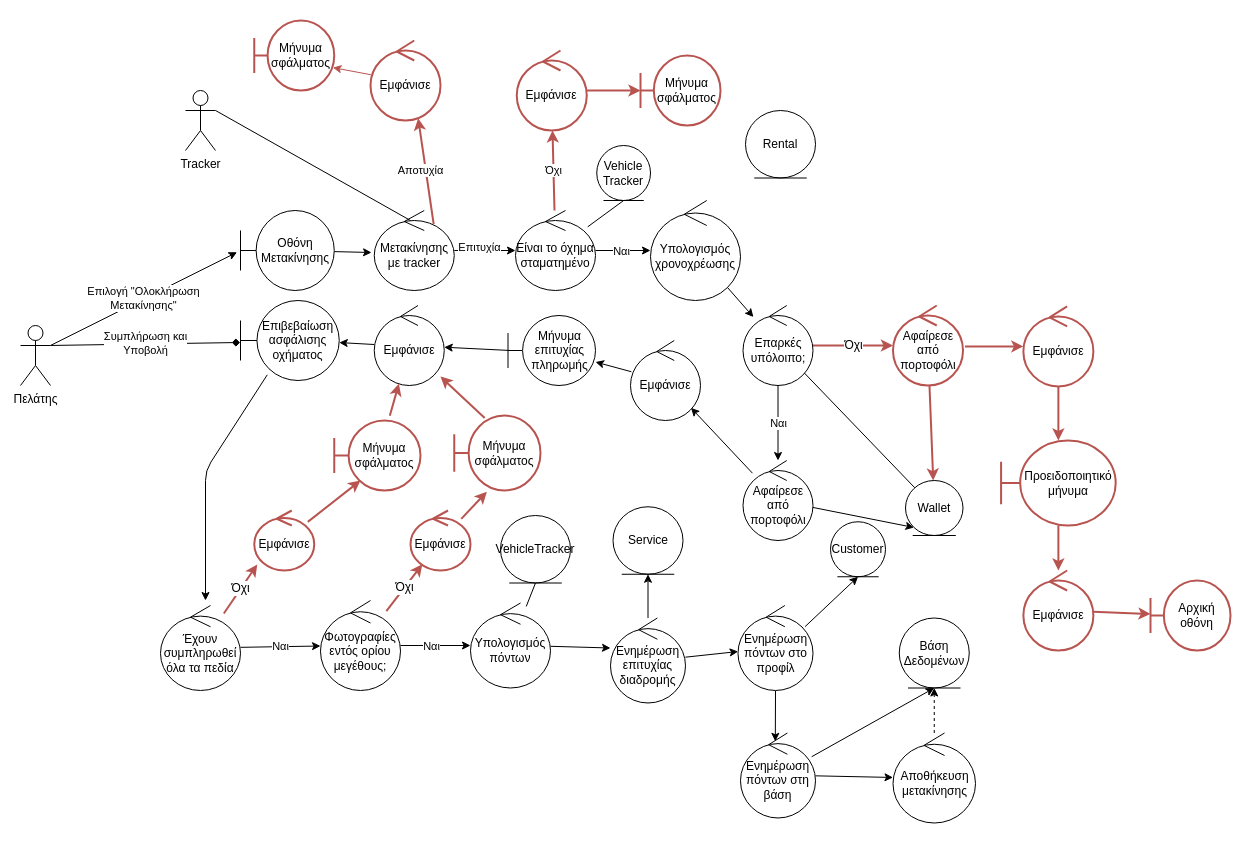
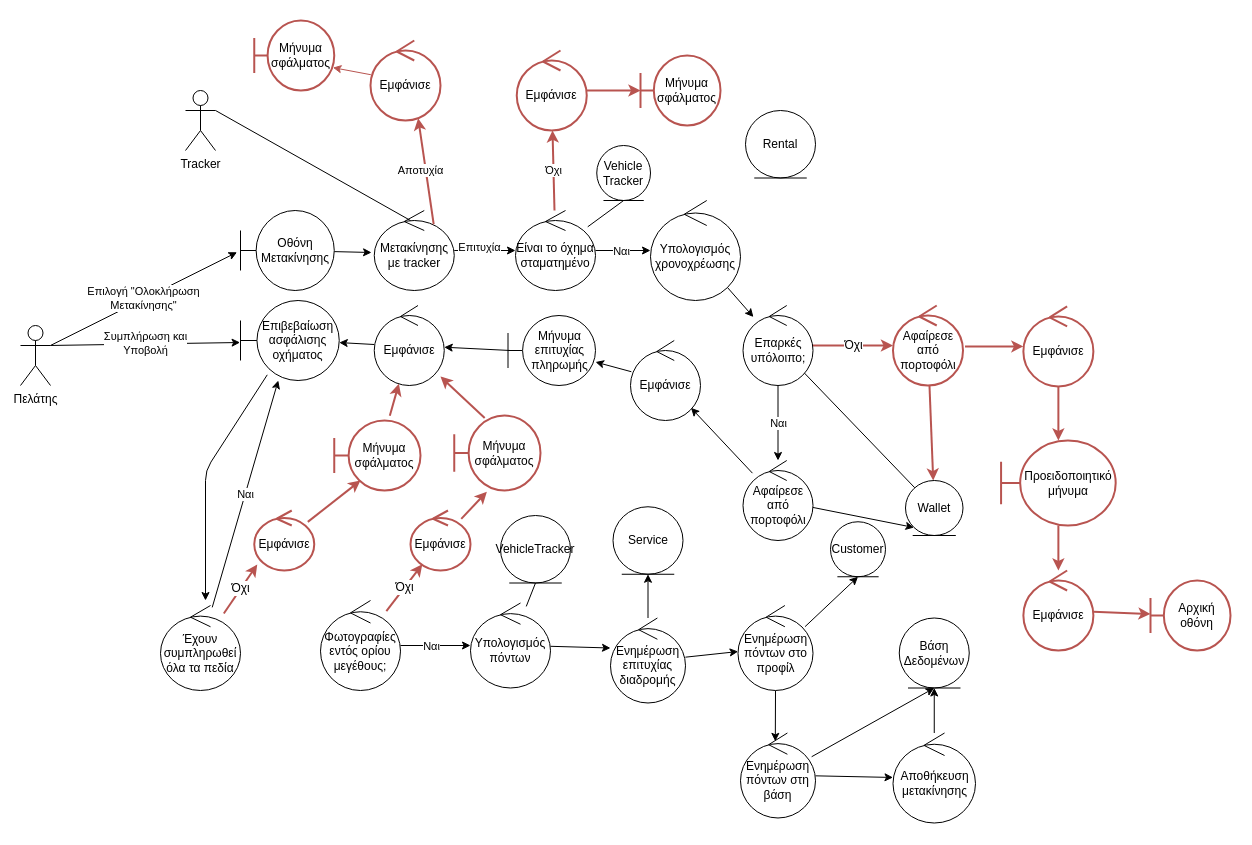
(231, 343) -> (232, 343)
(277, 647) -> (244, 497)
(934, 714) -> (934, 714)
